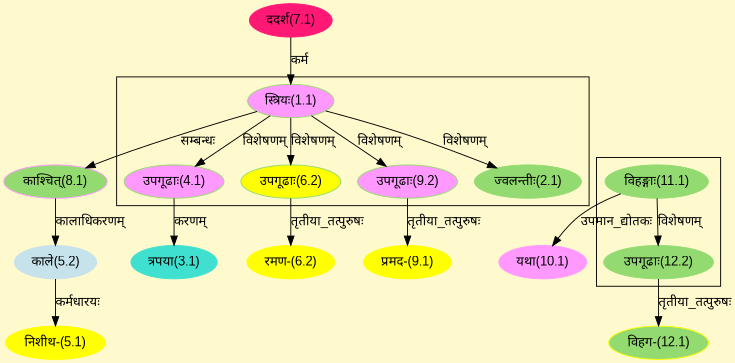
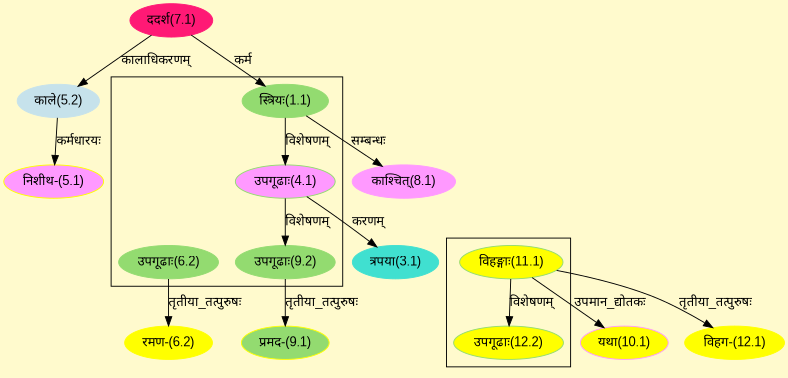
(291, 101) -> (285, 101)
(291, 137) -> none
(345, 138) -> (285, 217)
(55, 182) -> (404, 182)
(291, 182) -> (169, 262)
(408, 182) -> (285, 262)
(528, 182) -> none
(657, 182) -> (511, 262)
(55, 217) -> (119, 58)
(408, 262) -> (285, 343)
(543, 262) -> (624, 343)
(659, 262) -> (509, 343)
(659, 298) -> (633, 290)
(55, 343) -> (54, 182)
(659, 343) -> (735, 343)
